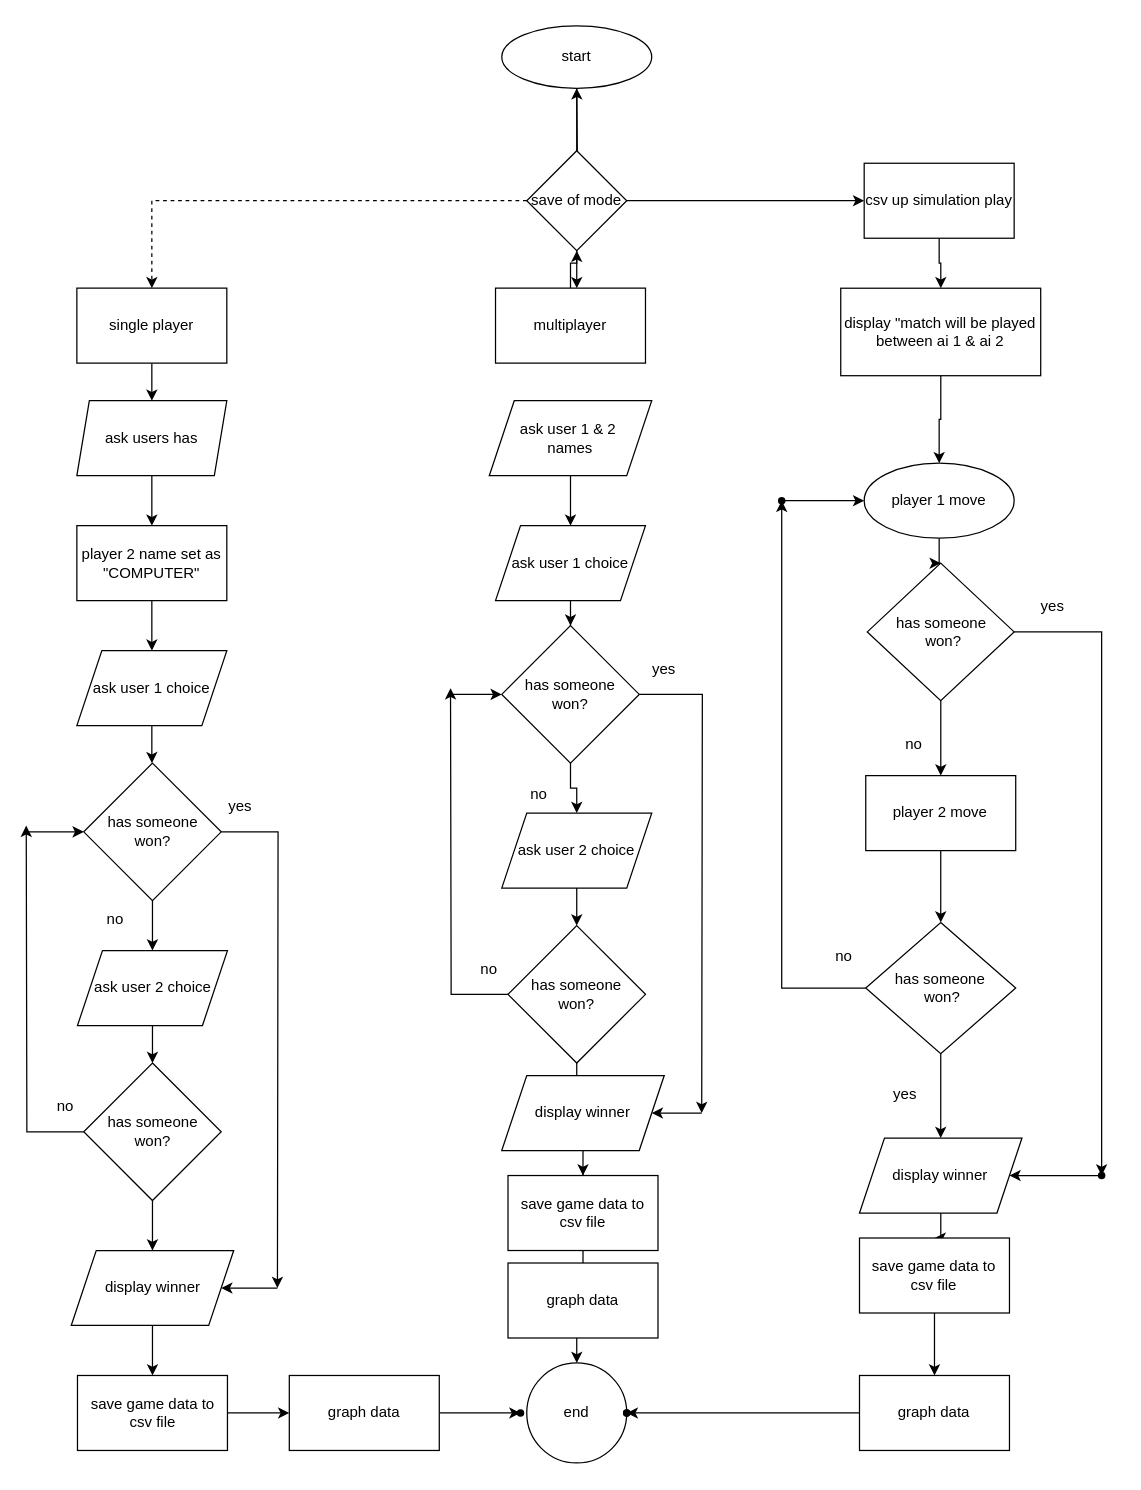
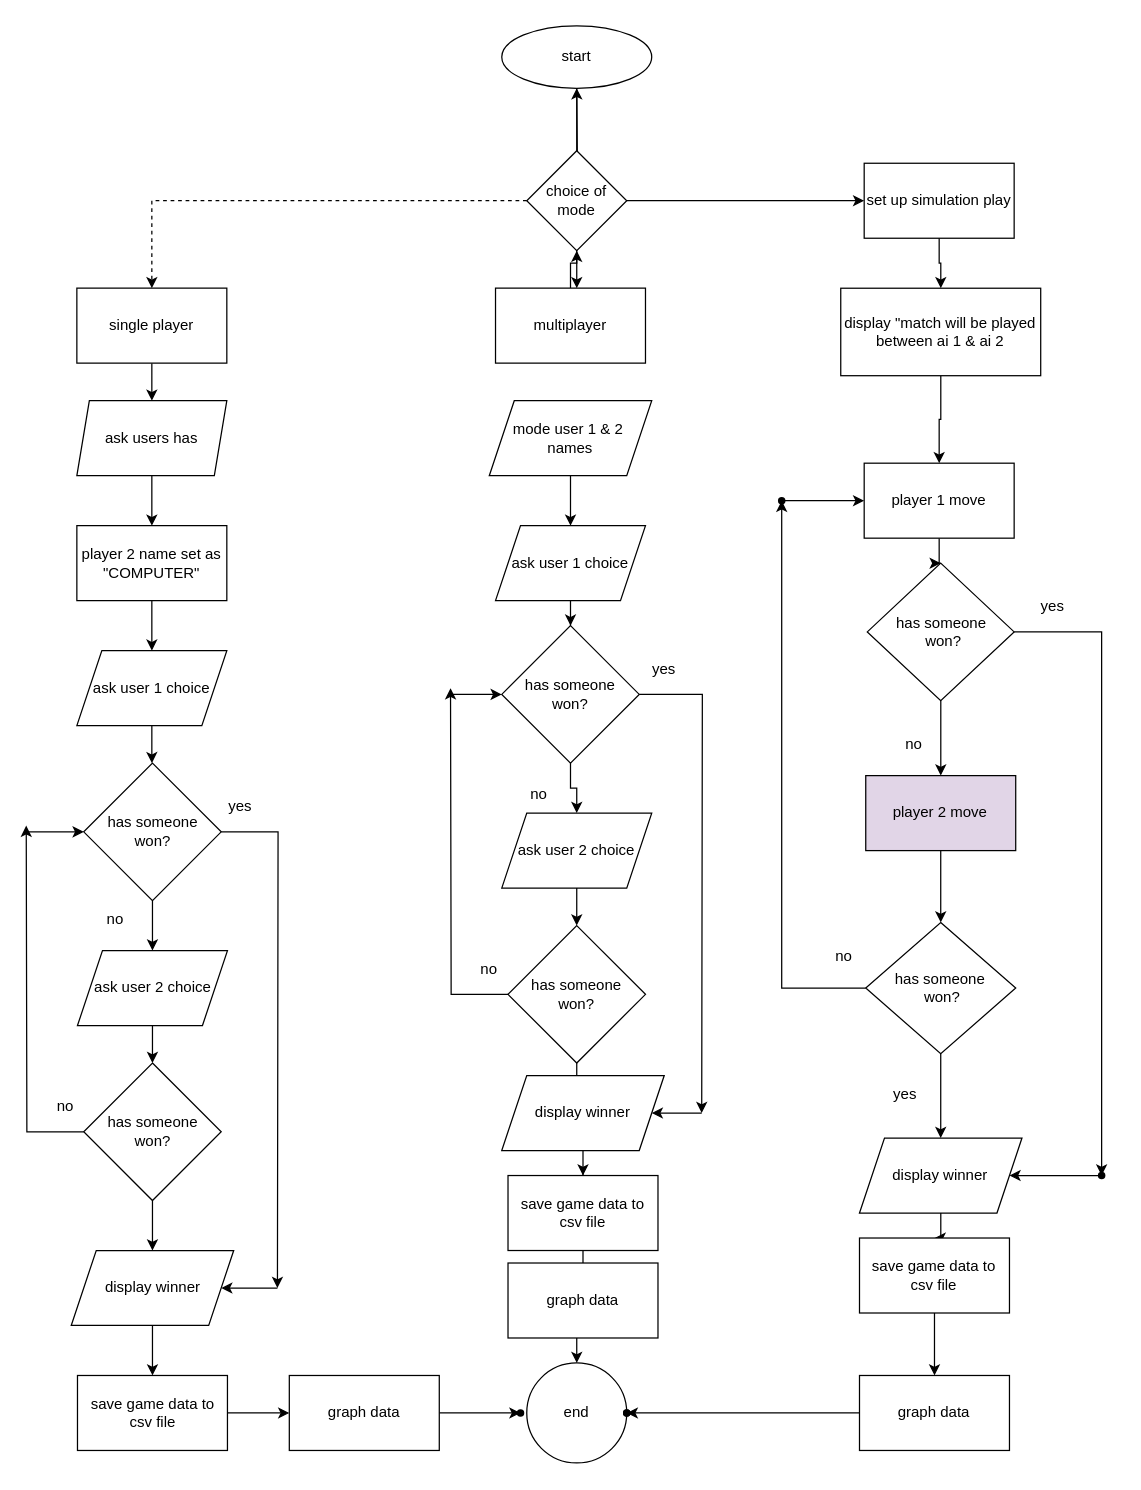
(577, 201) -> (577, 201)
(939, 201) -> (939, 201)
(571, 438) -> (571, 438)
(939, 501) -> (939, 501)
(941, 813) -> (941, 813)
